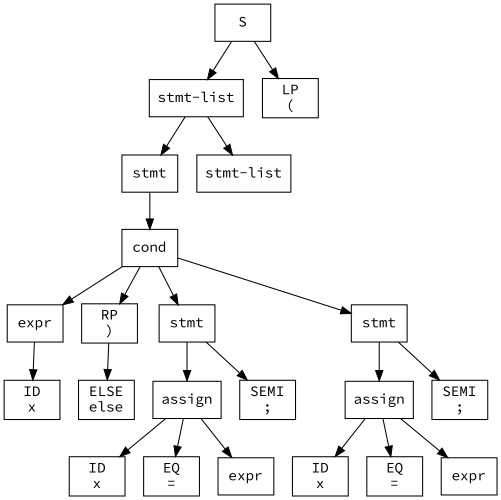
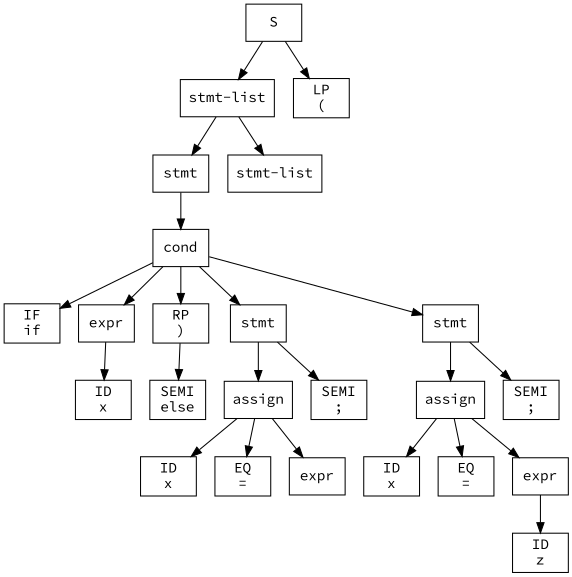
none -> (32, 323)
(106, 400) -> (178, 400)
none -> (540, 553)
